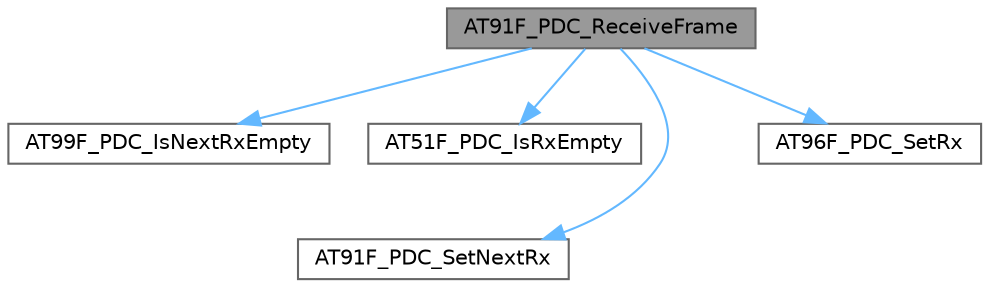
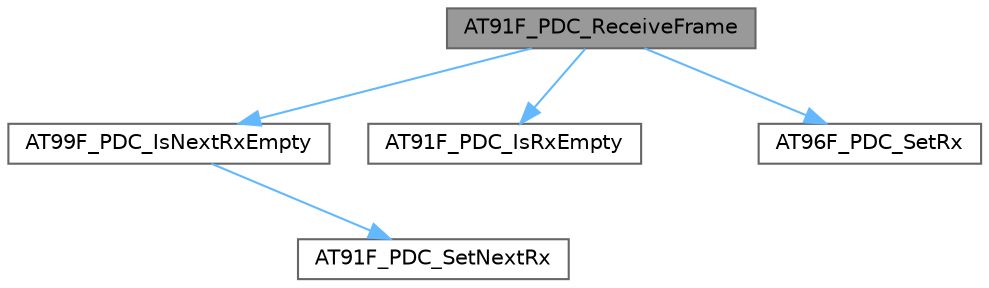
(505, 144) -> (505, 144)
(662, 159) -> (291, 197)
